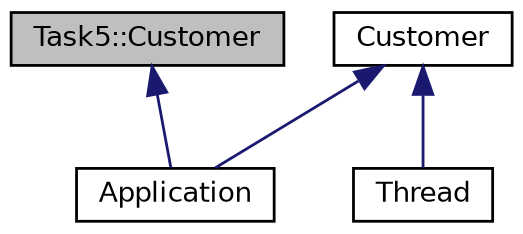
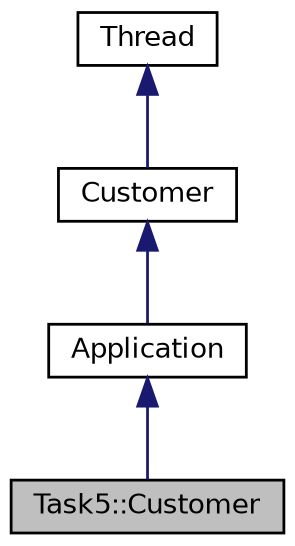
(164, 131) -> (148, 443)
(423, 131) -> (148, 131)
